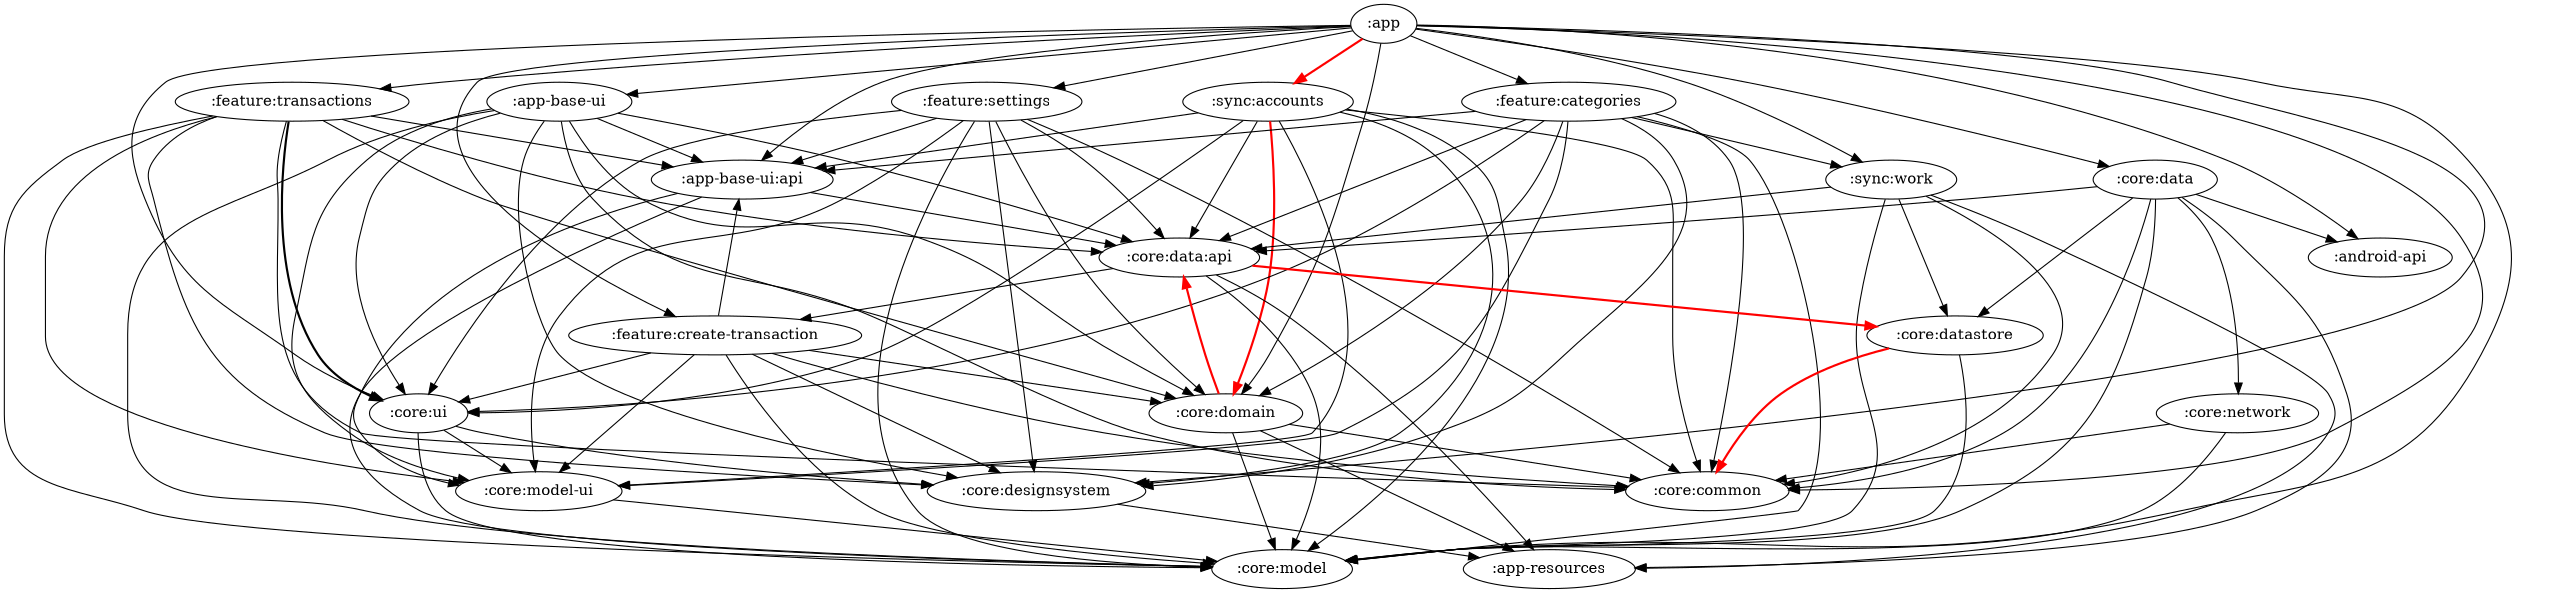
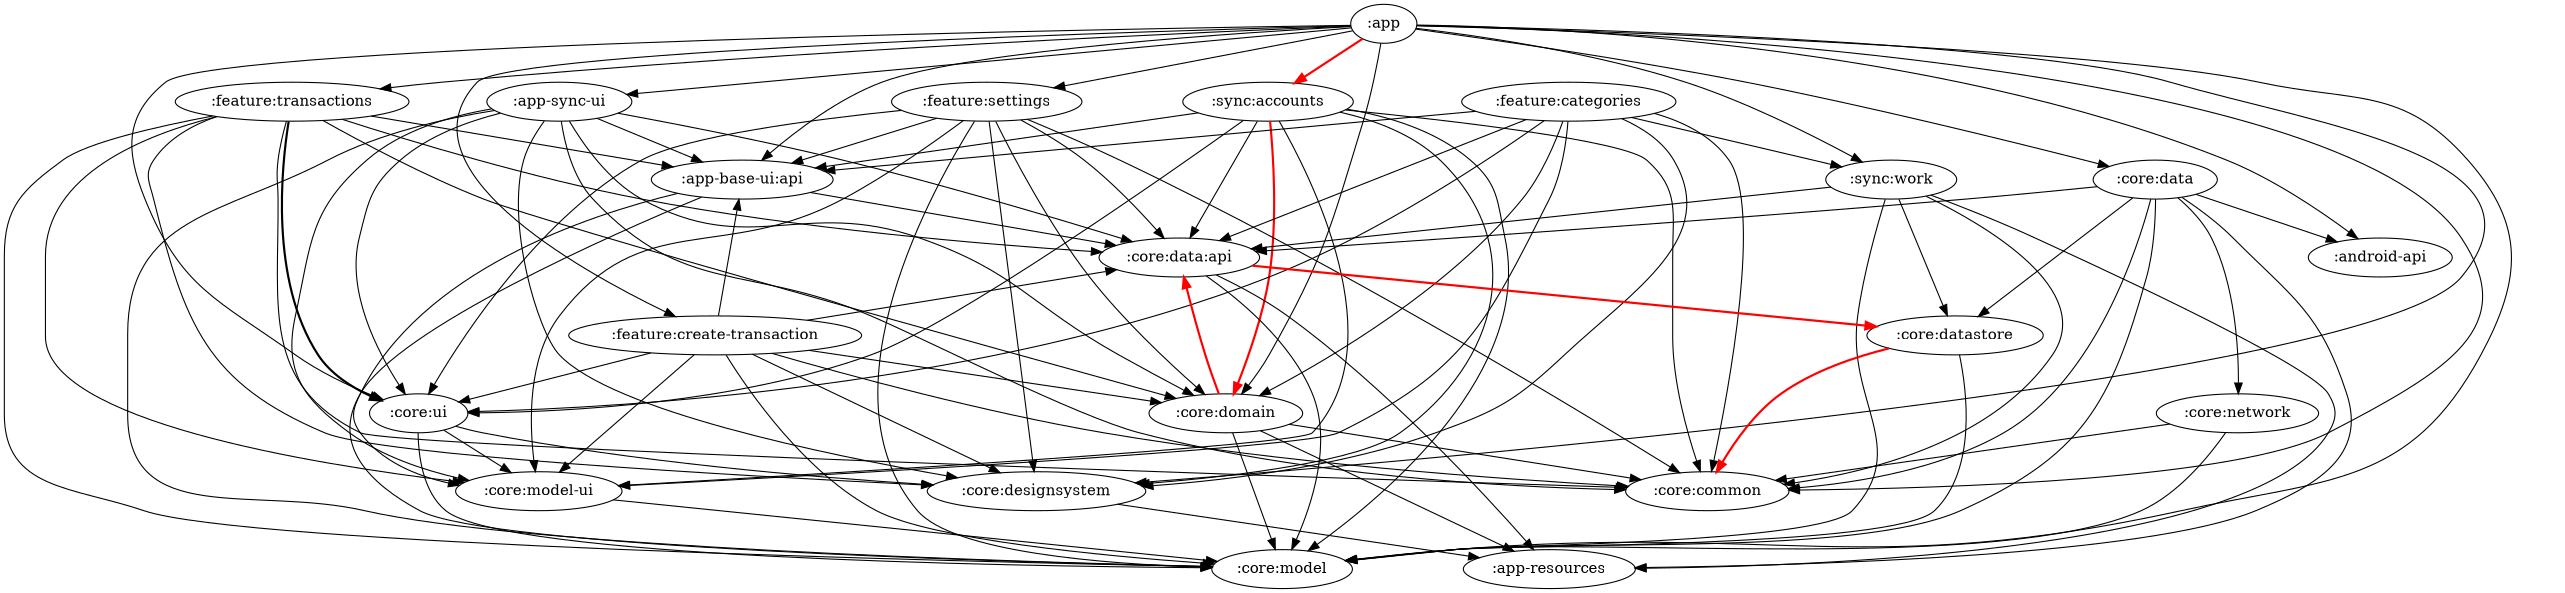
(1464, 58) -> none
(559, 102) -> (559, 102)
(962, 293) -> (957, 296)
(1798, 511) -> none
